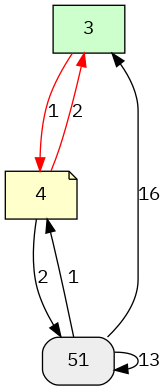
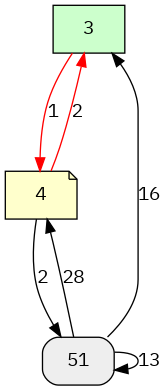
(74, 278) -> (74, 278)
